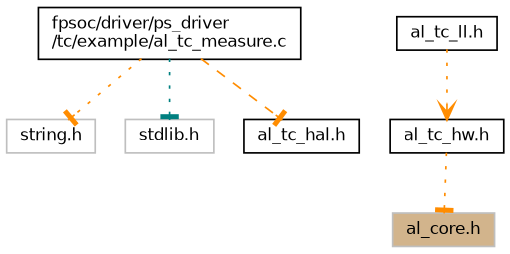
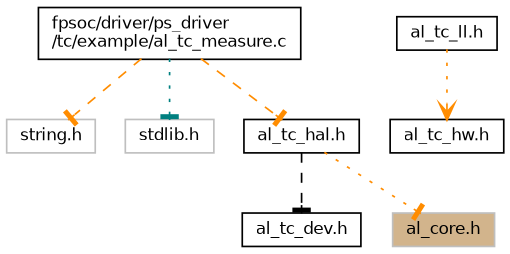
(108, 87) -> (108, 87)
(445, 179) -> (369, 181)
none -> (302, 230)
